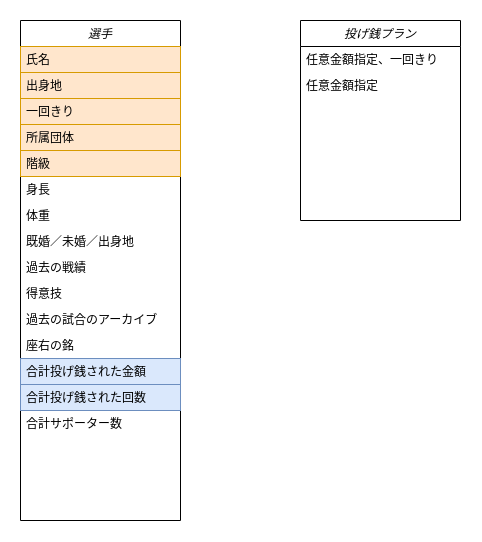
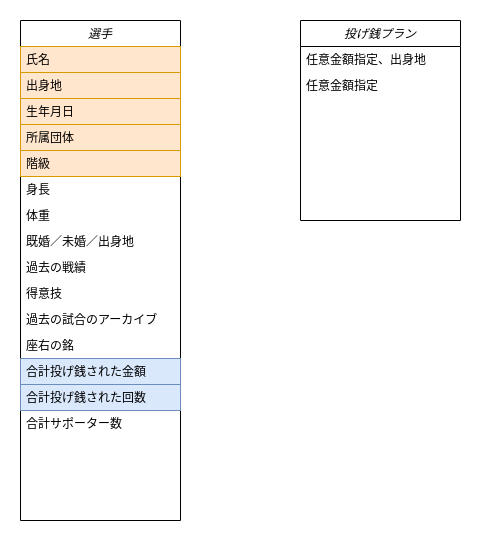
(372, 60) -> (366, 60)
(50, 112) -> (50, 112)
